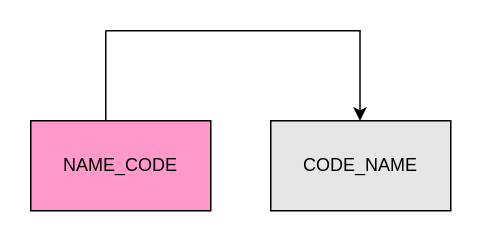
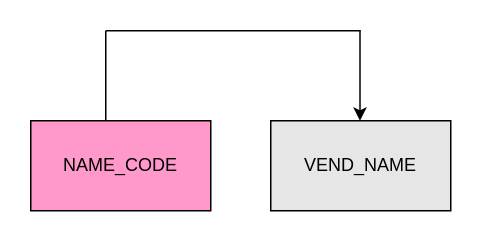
(361, 166) -> (361, 166)
